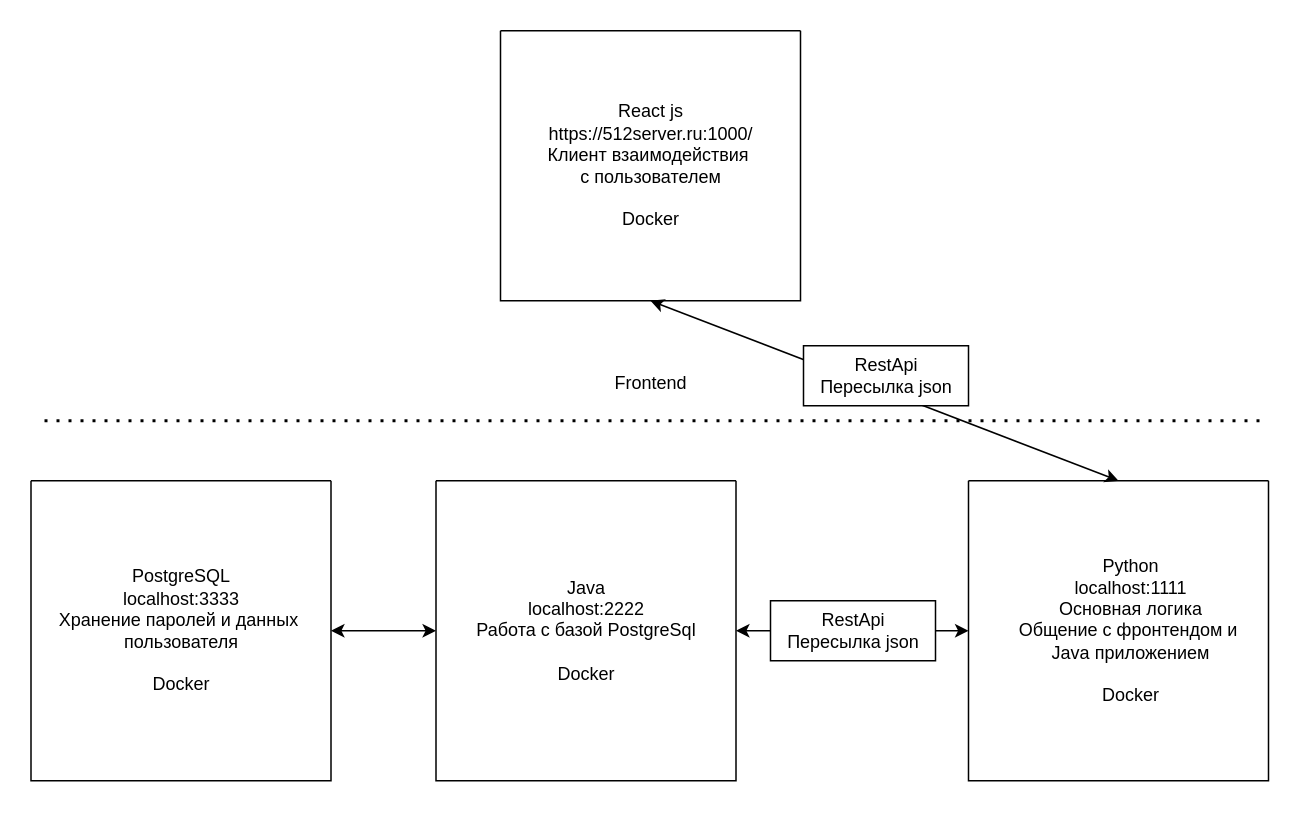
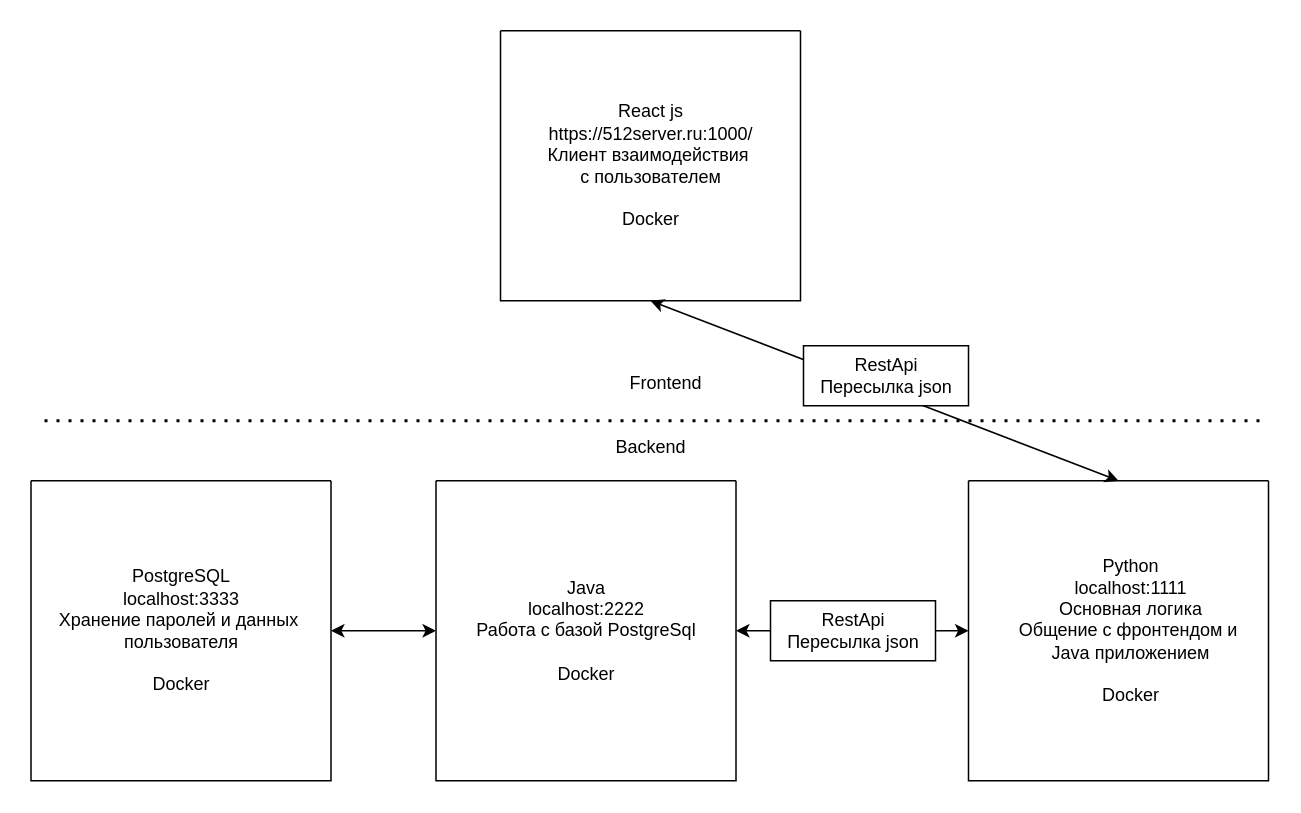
(650, 383) -> (665, 383)
none -> (650, 448)
